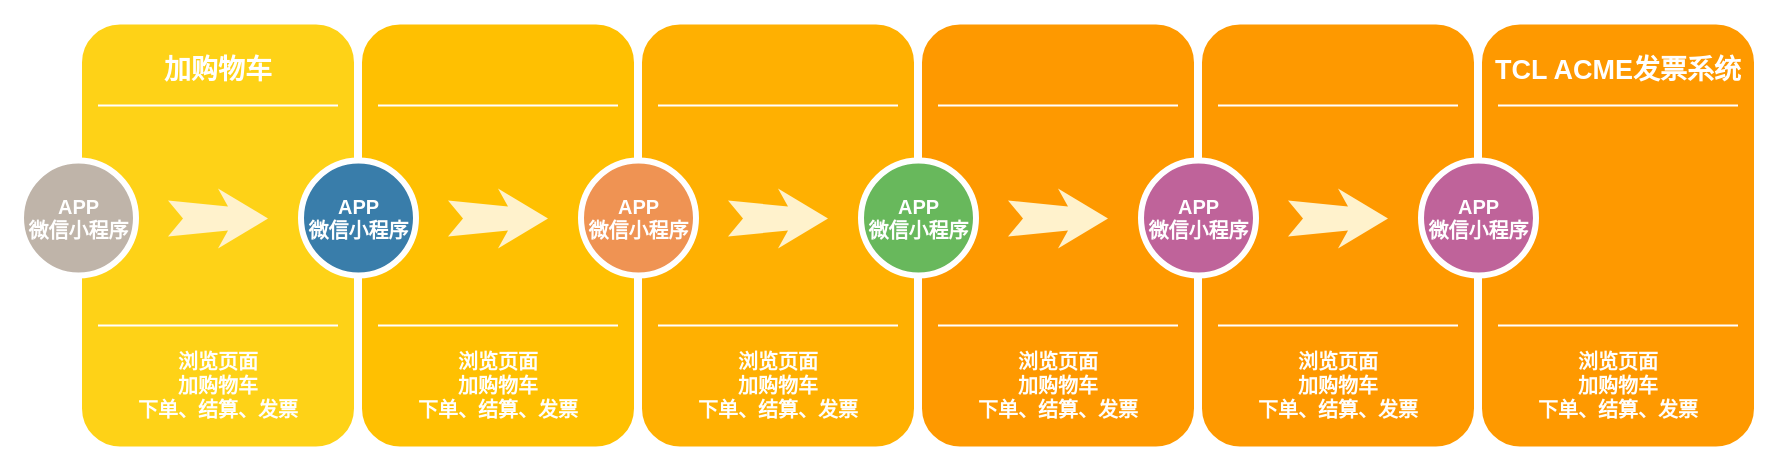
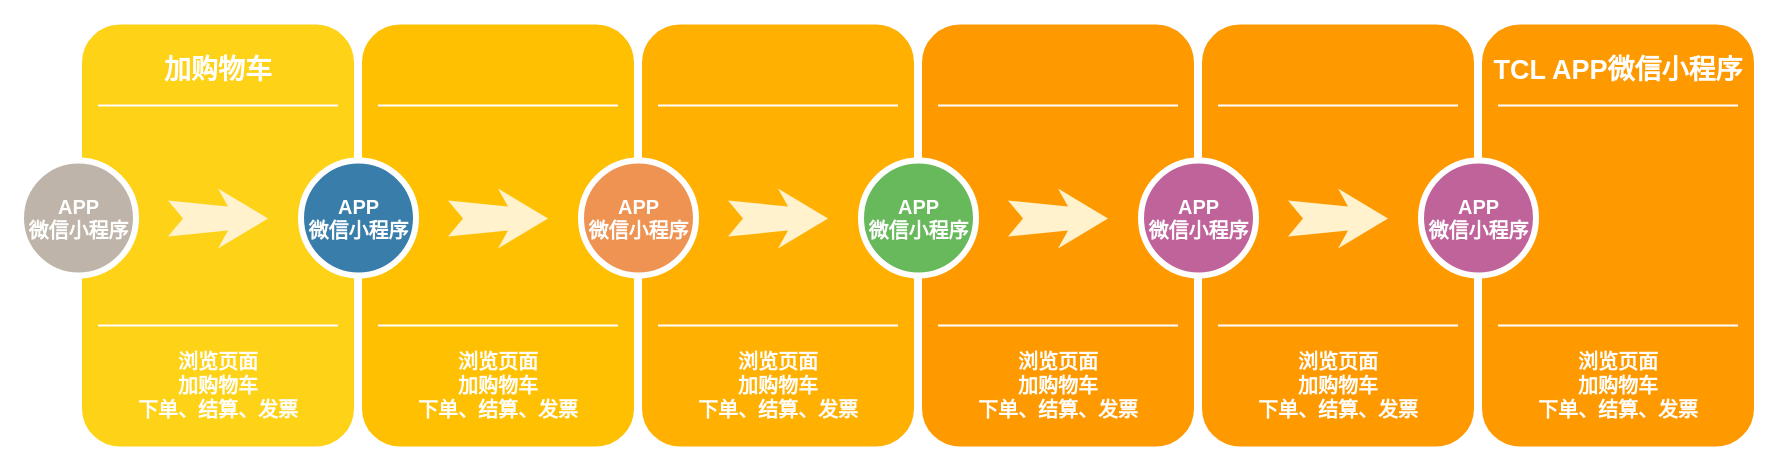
(1619, 71) -> (1619, 71)
